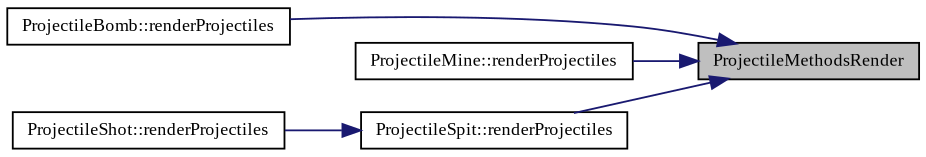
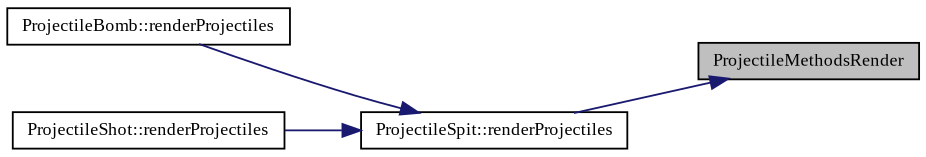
(505, 19) -> (299, 78)
(494, 61) -> none
